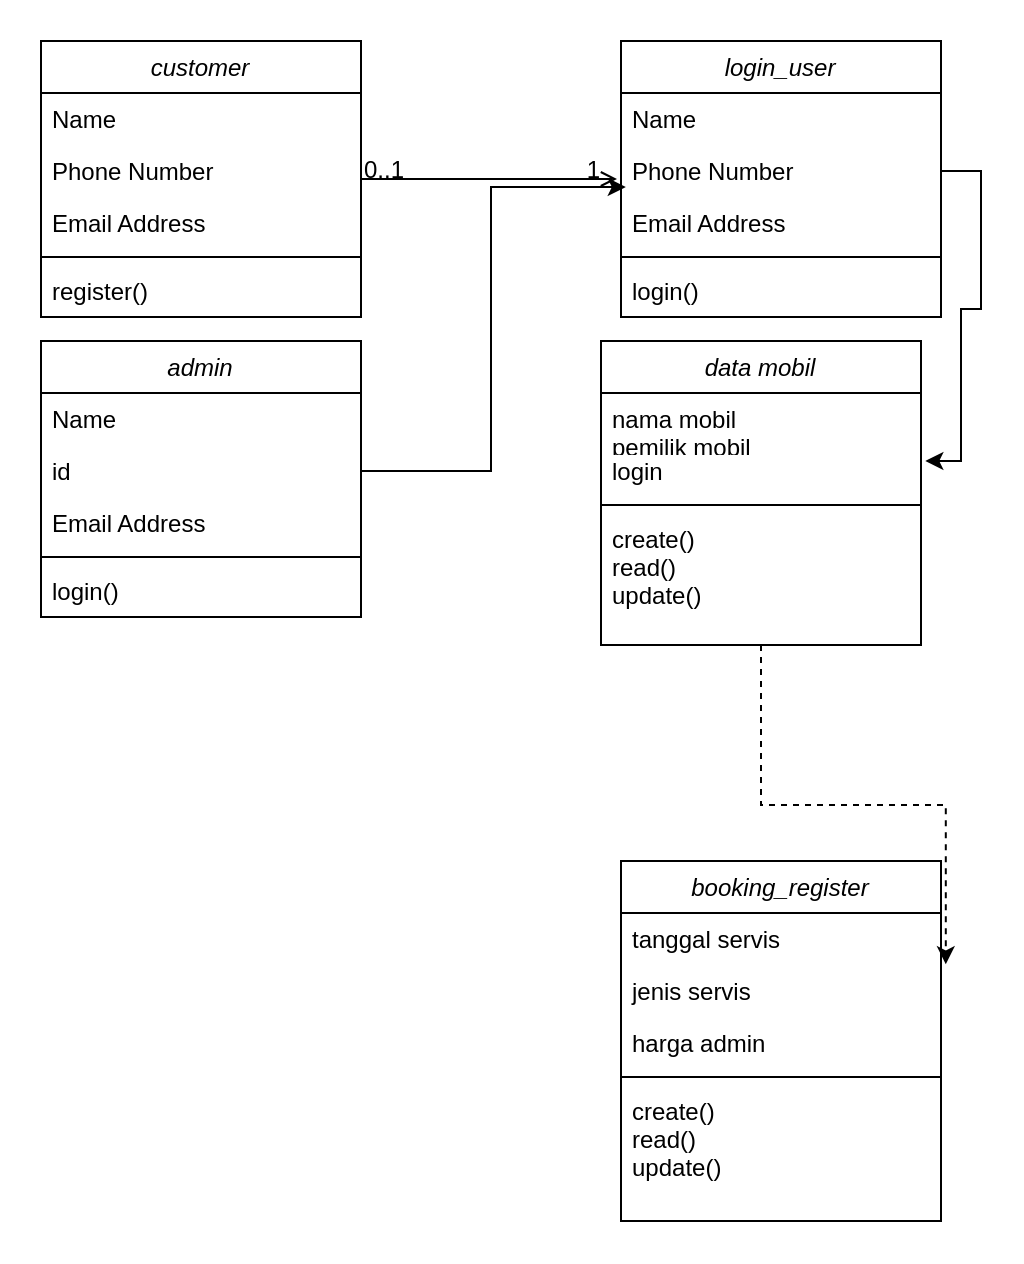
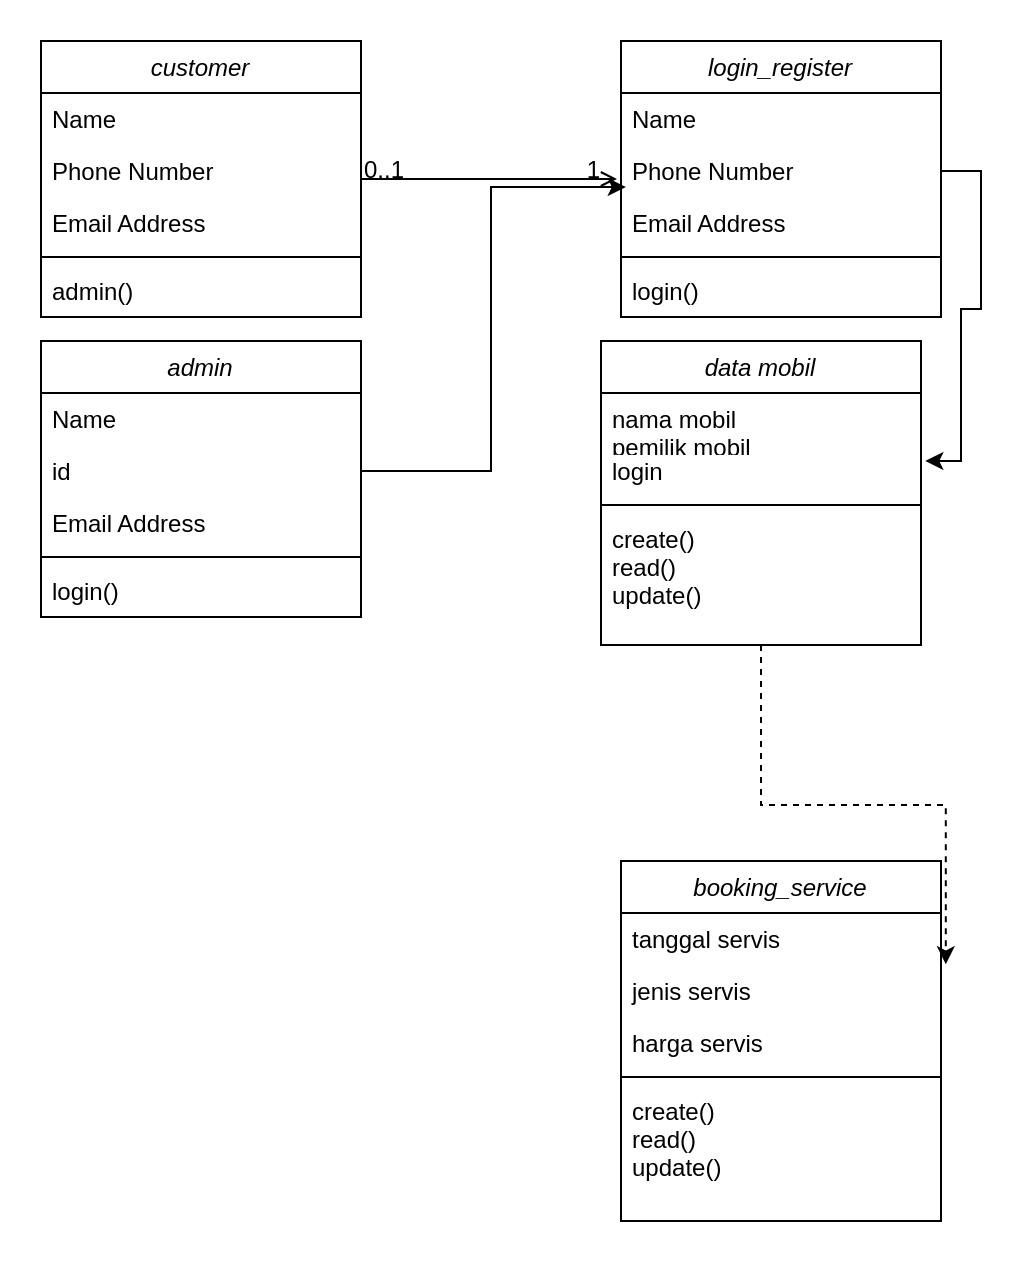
(780, 68) -> (780, 68)
(116, 292) -> (96, 292)
(780, 888) -> (780, 888)
(700, 1044) -> (706, 1044)
